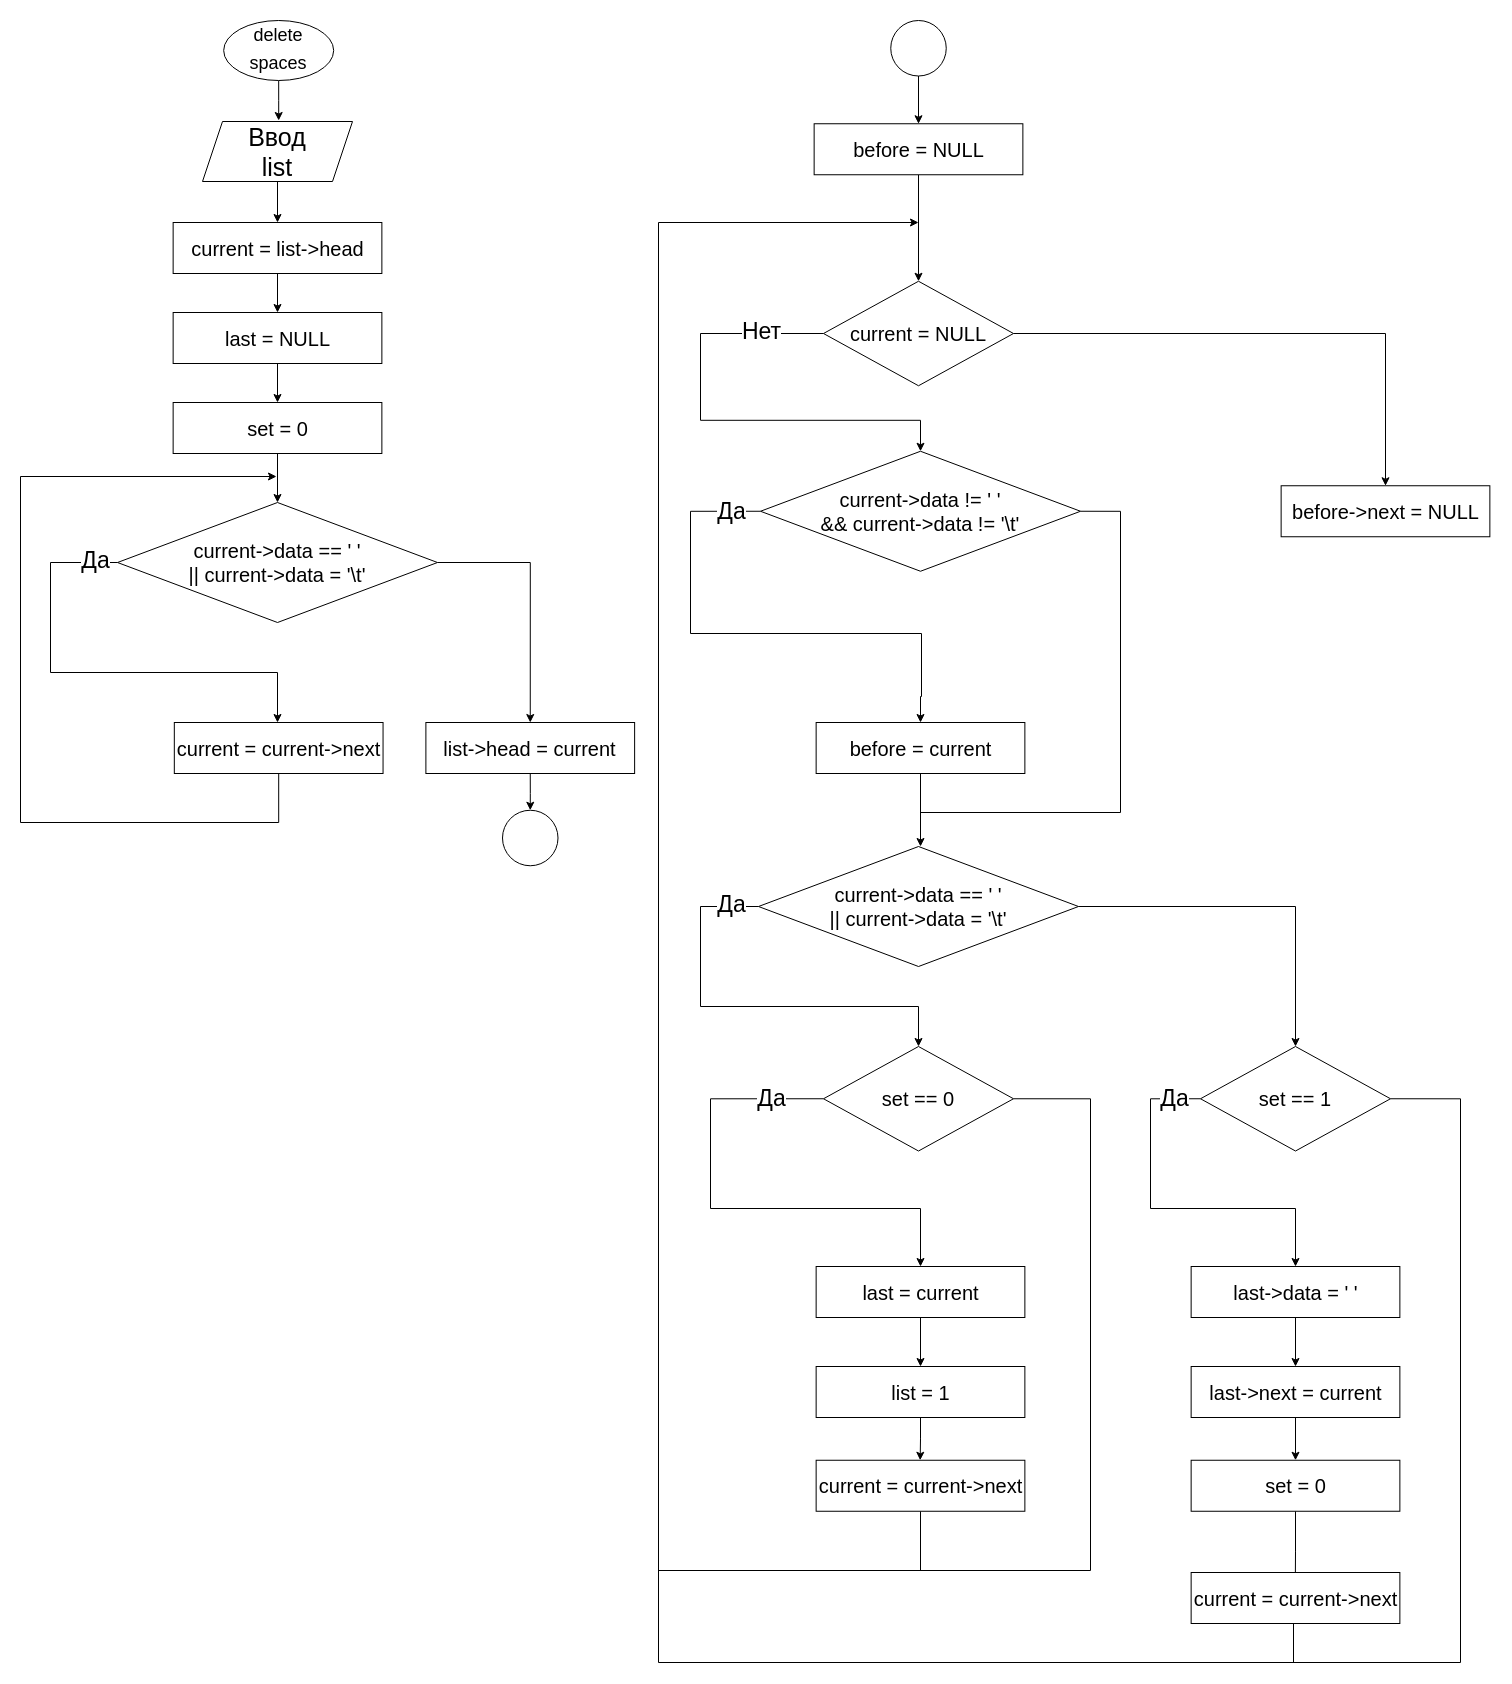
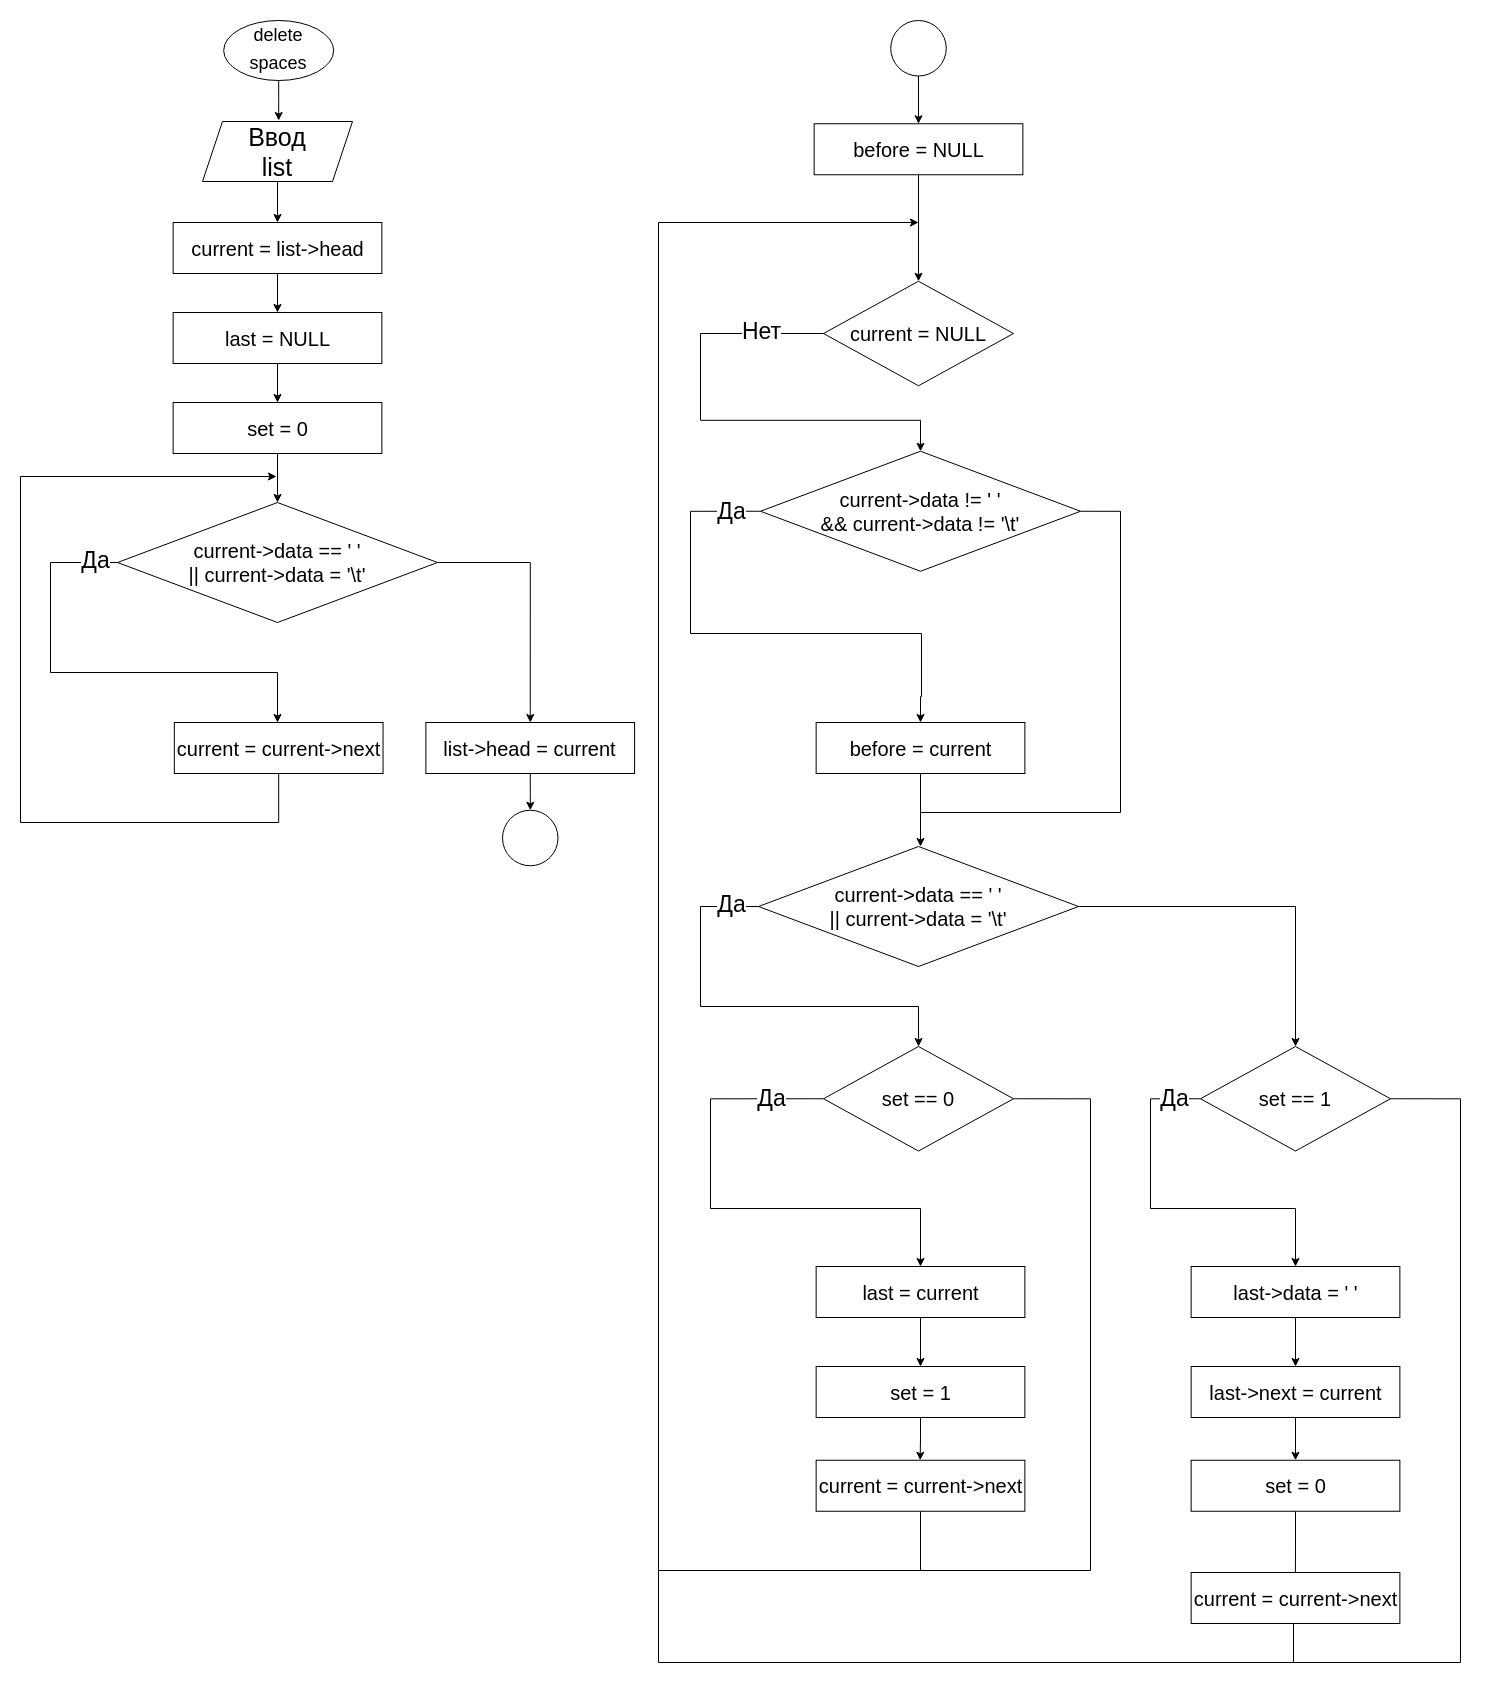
(1272, 334) -> none
(1385, 511) -> none
(921, 1393) -> (921, 1393)
